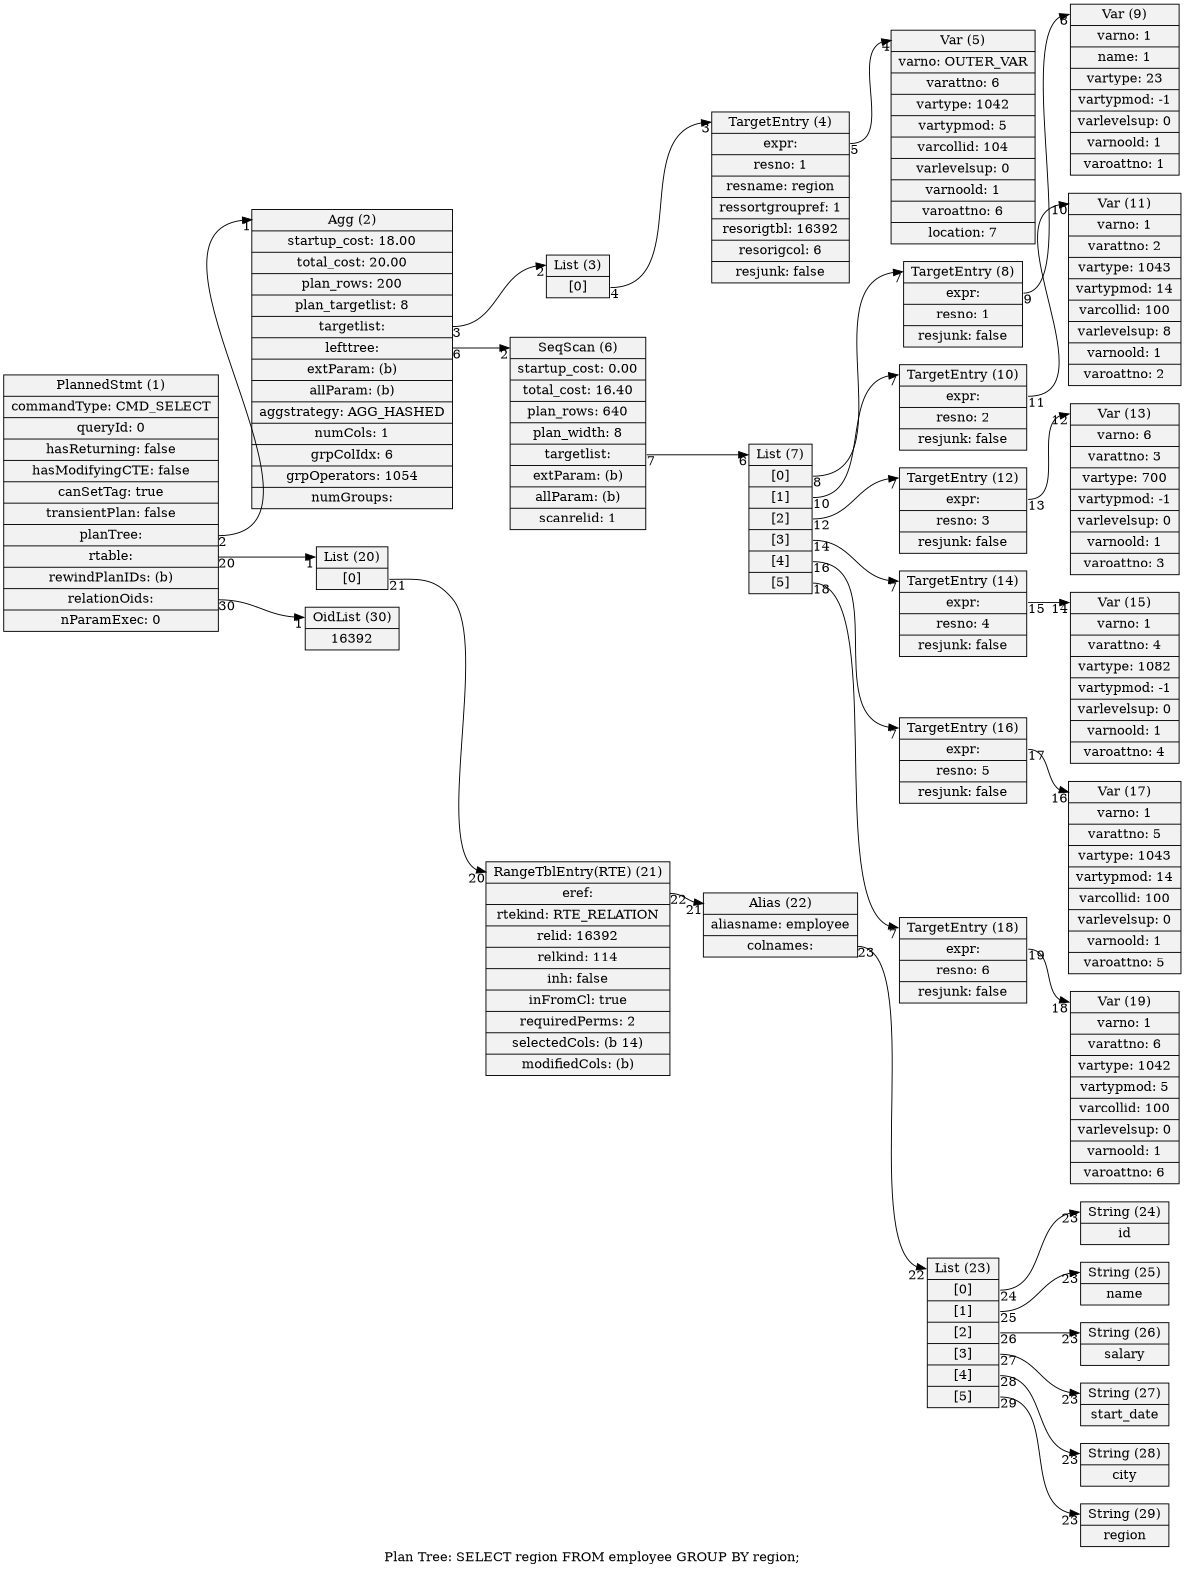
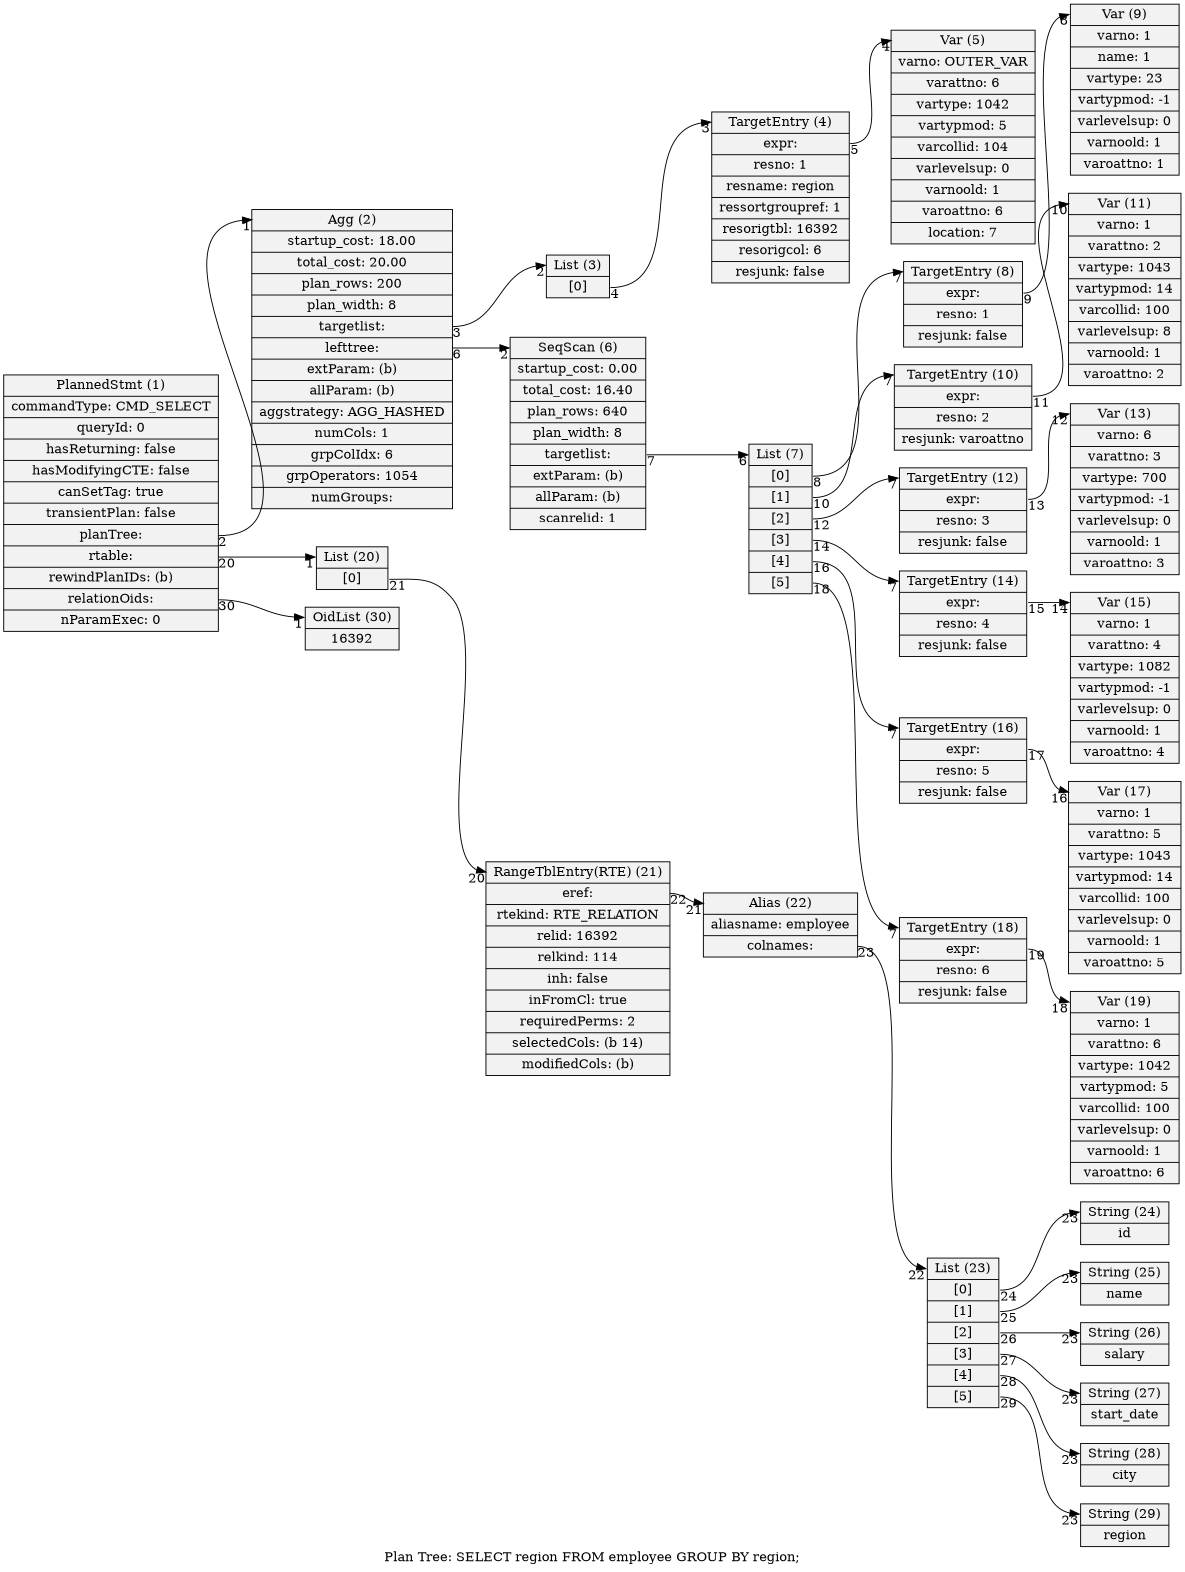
(352, 305) -> (352, 305)
(963, 439) -> (963, 439)
